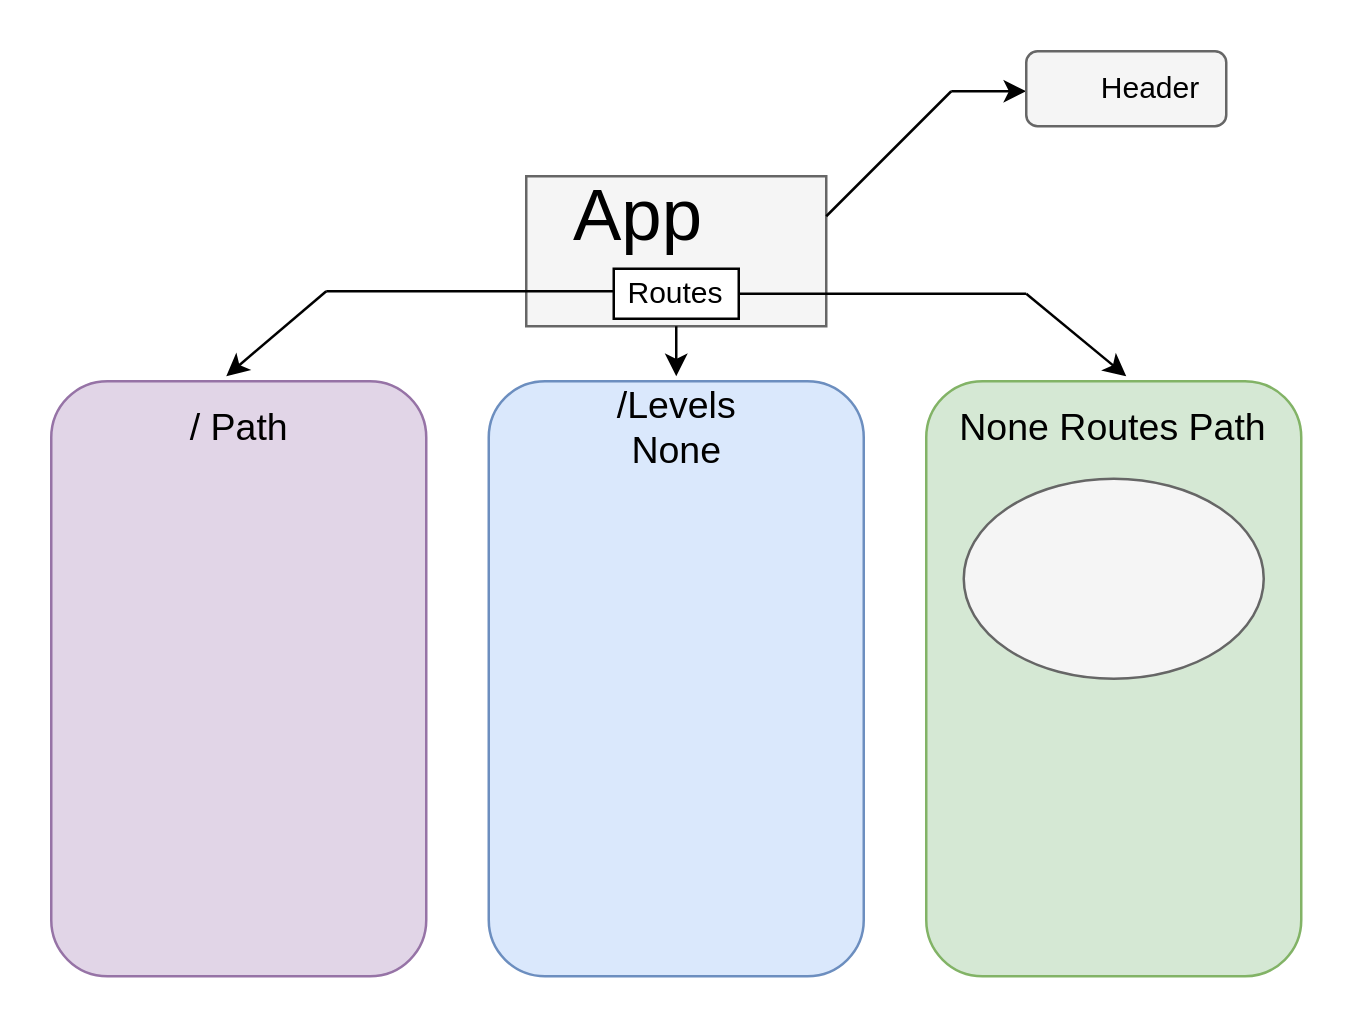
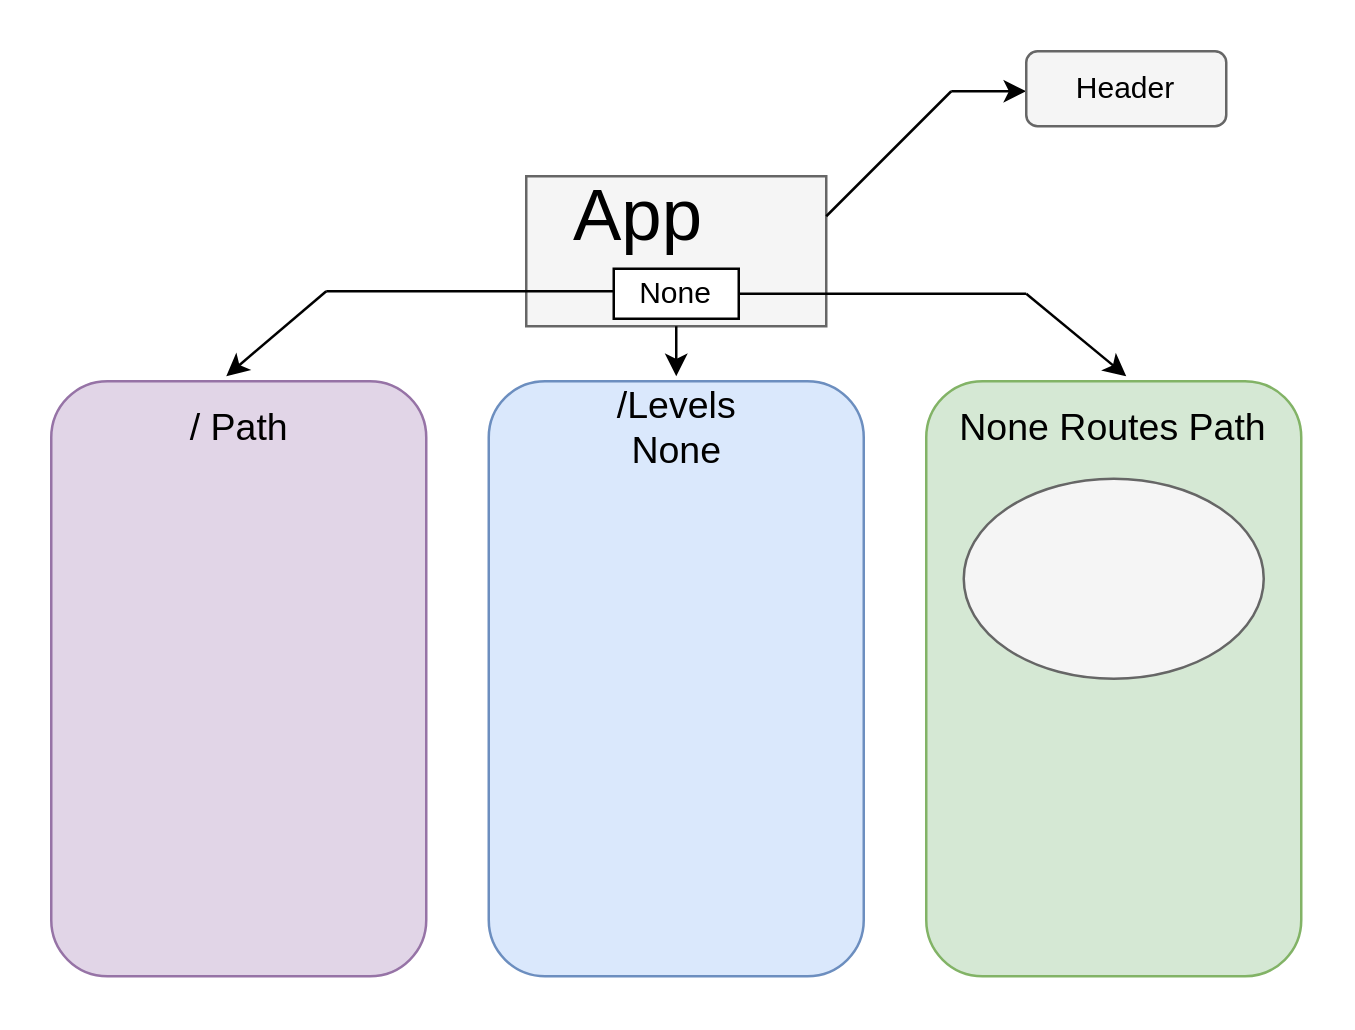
(1151, 89) -> (1126, 89)
(676, 294) -> (676, 294)
